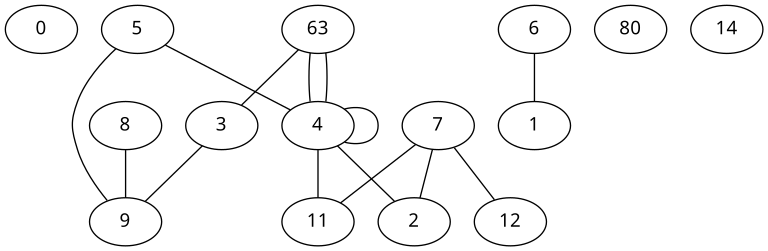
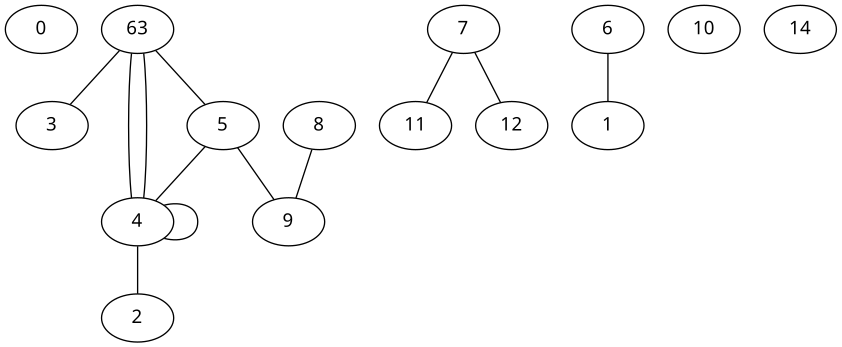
(631, 29) -> (704, 29)
none -> (180, 78)
(174, 174) -> none
(318, 174) -> none
(426, 174) -> none
